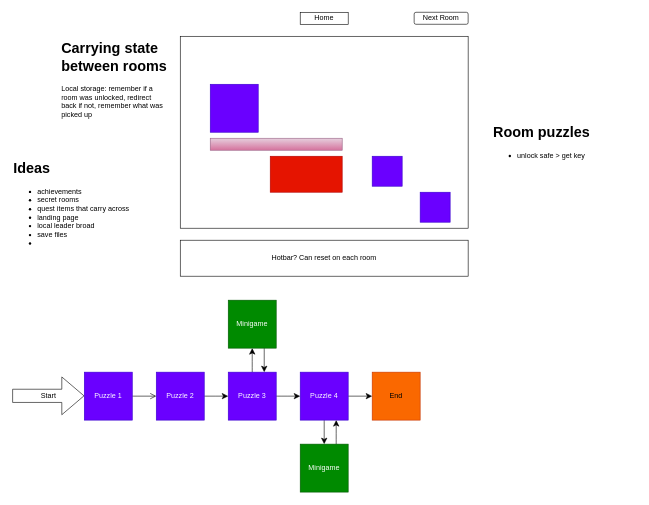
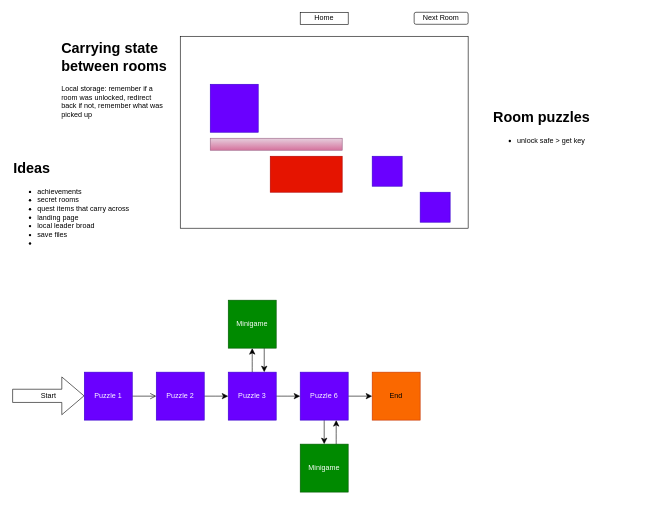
(564, 186) -> (564, 171)
(324, 258) -> none
(324, 396) -> (324, 396)
